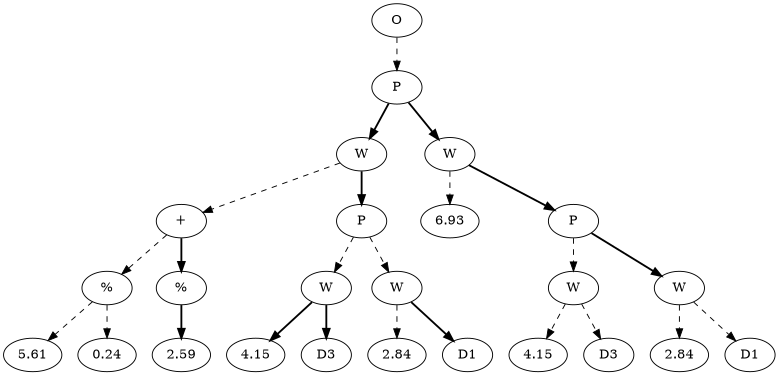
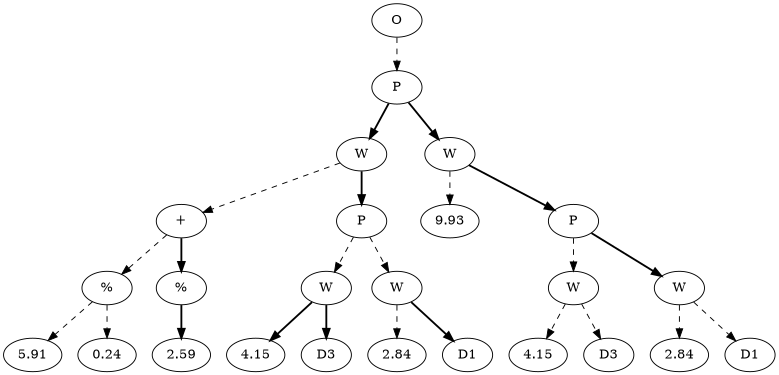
(450, 221) -> (450, 221)
(33, 355) -> (33, 355)
